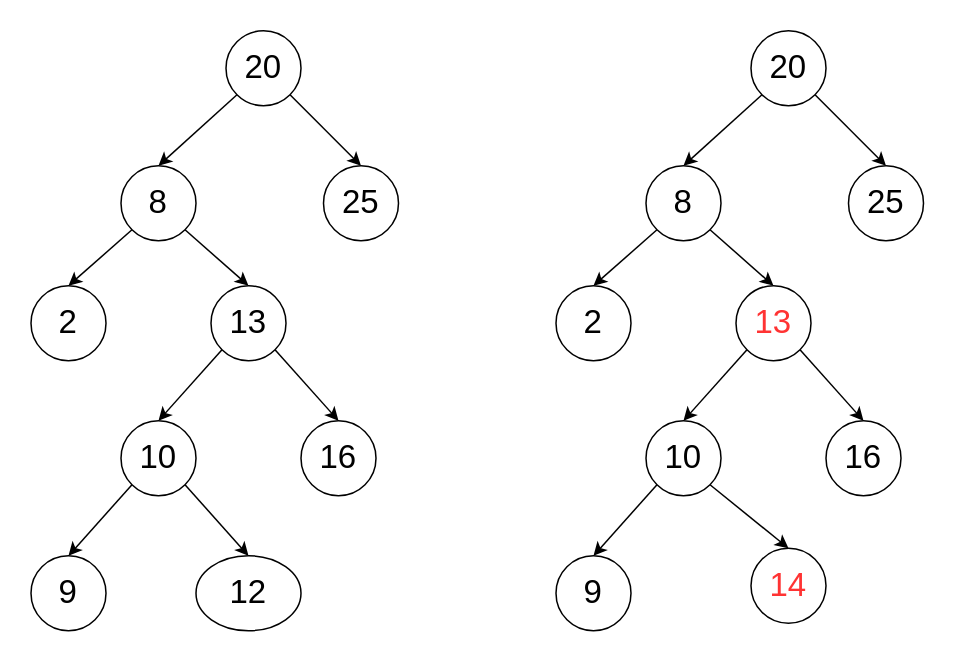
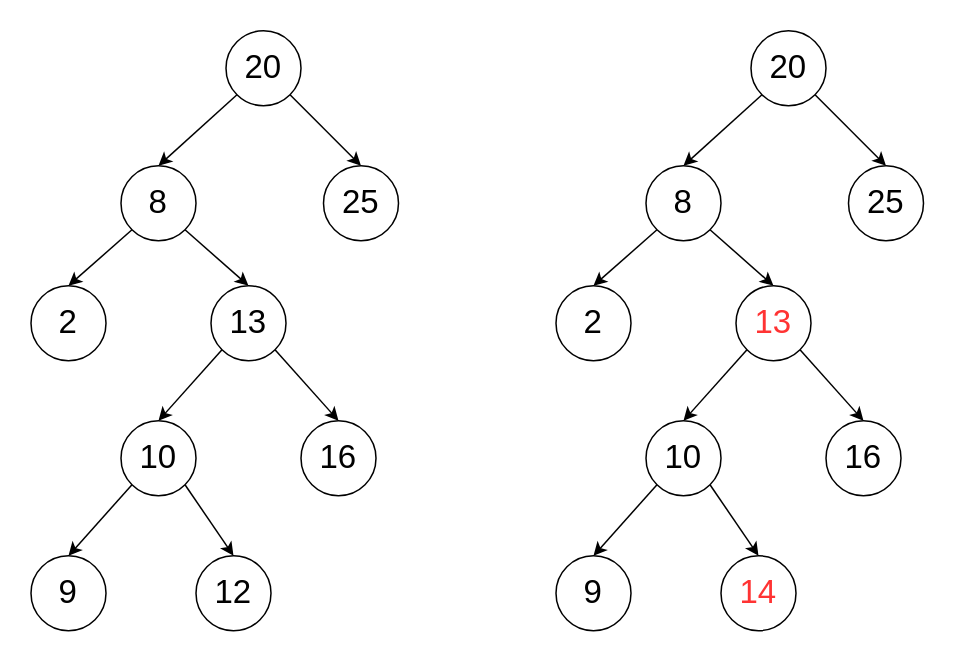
(788, 586) -> (758, 593)
(248, 593) -> (233, 593)
